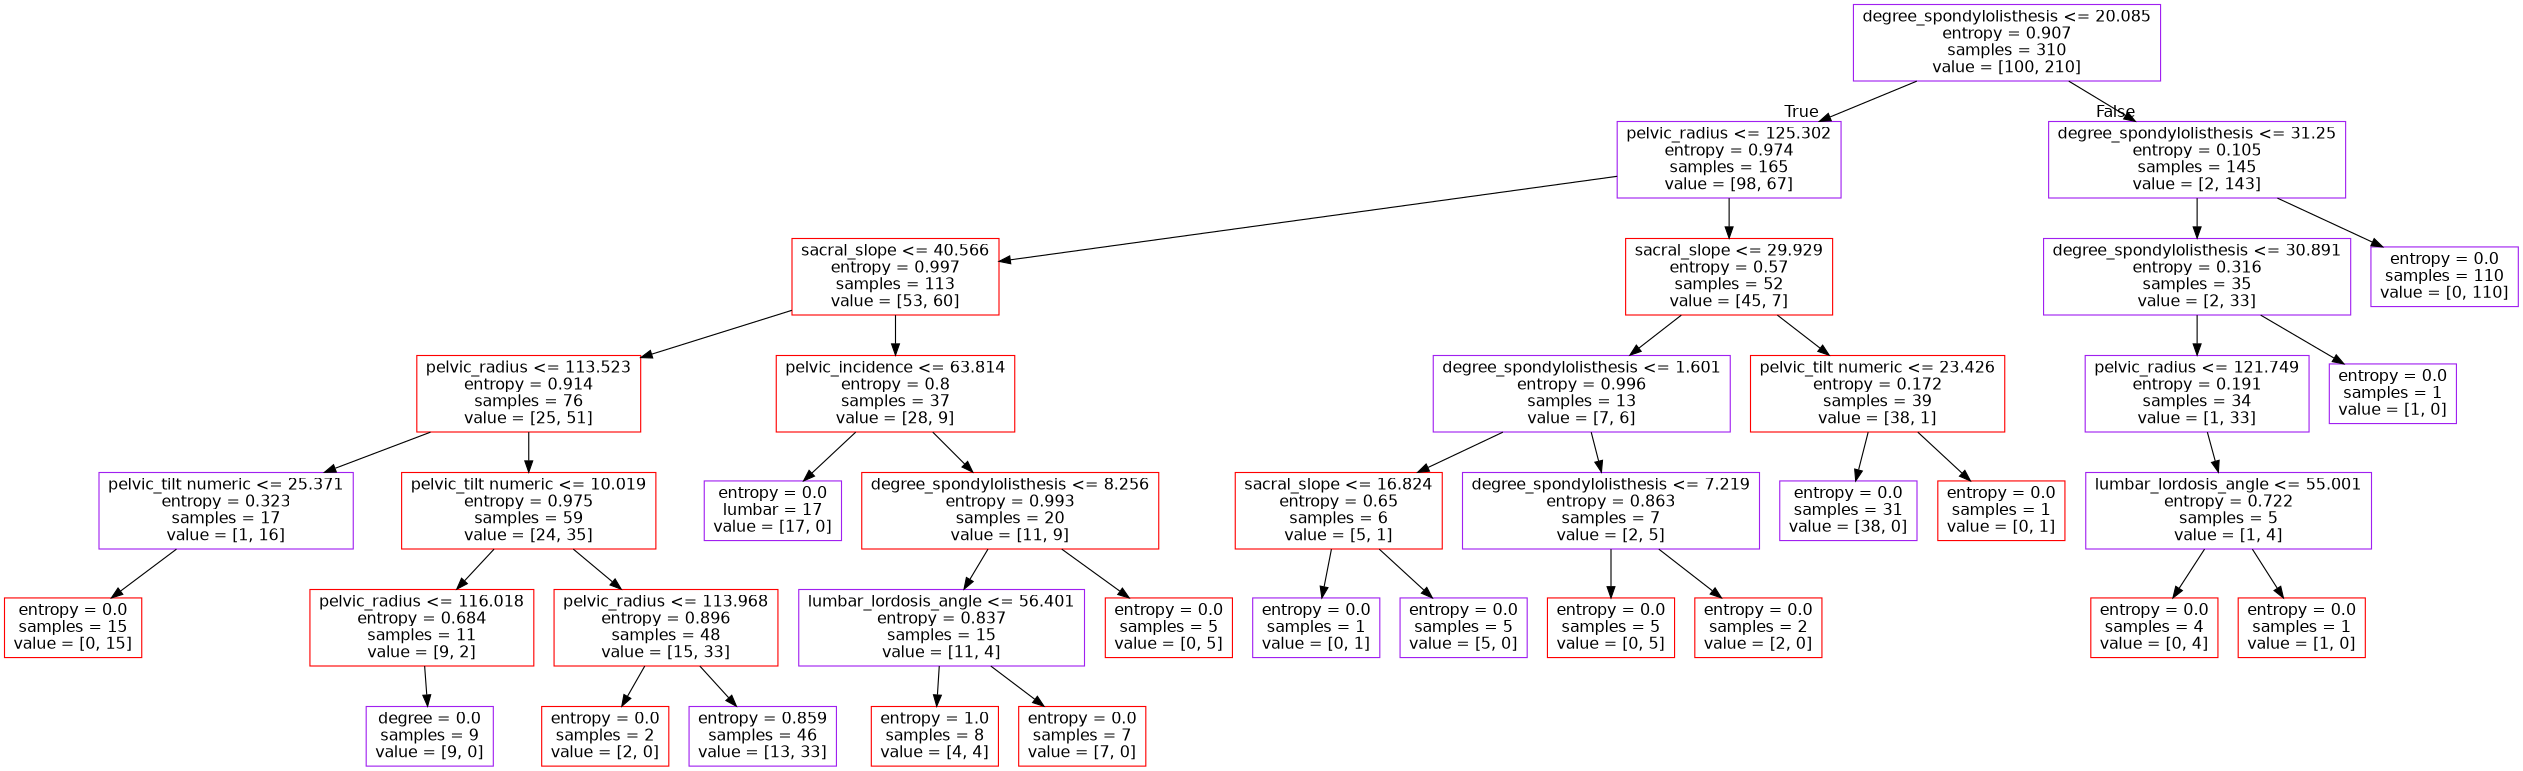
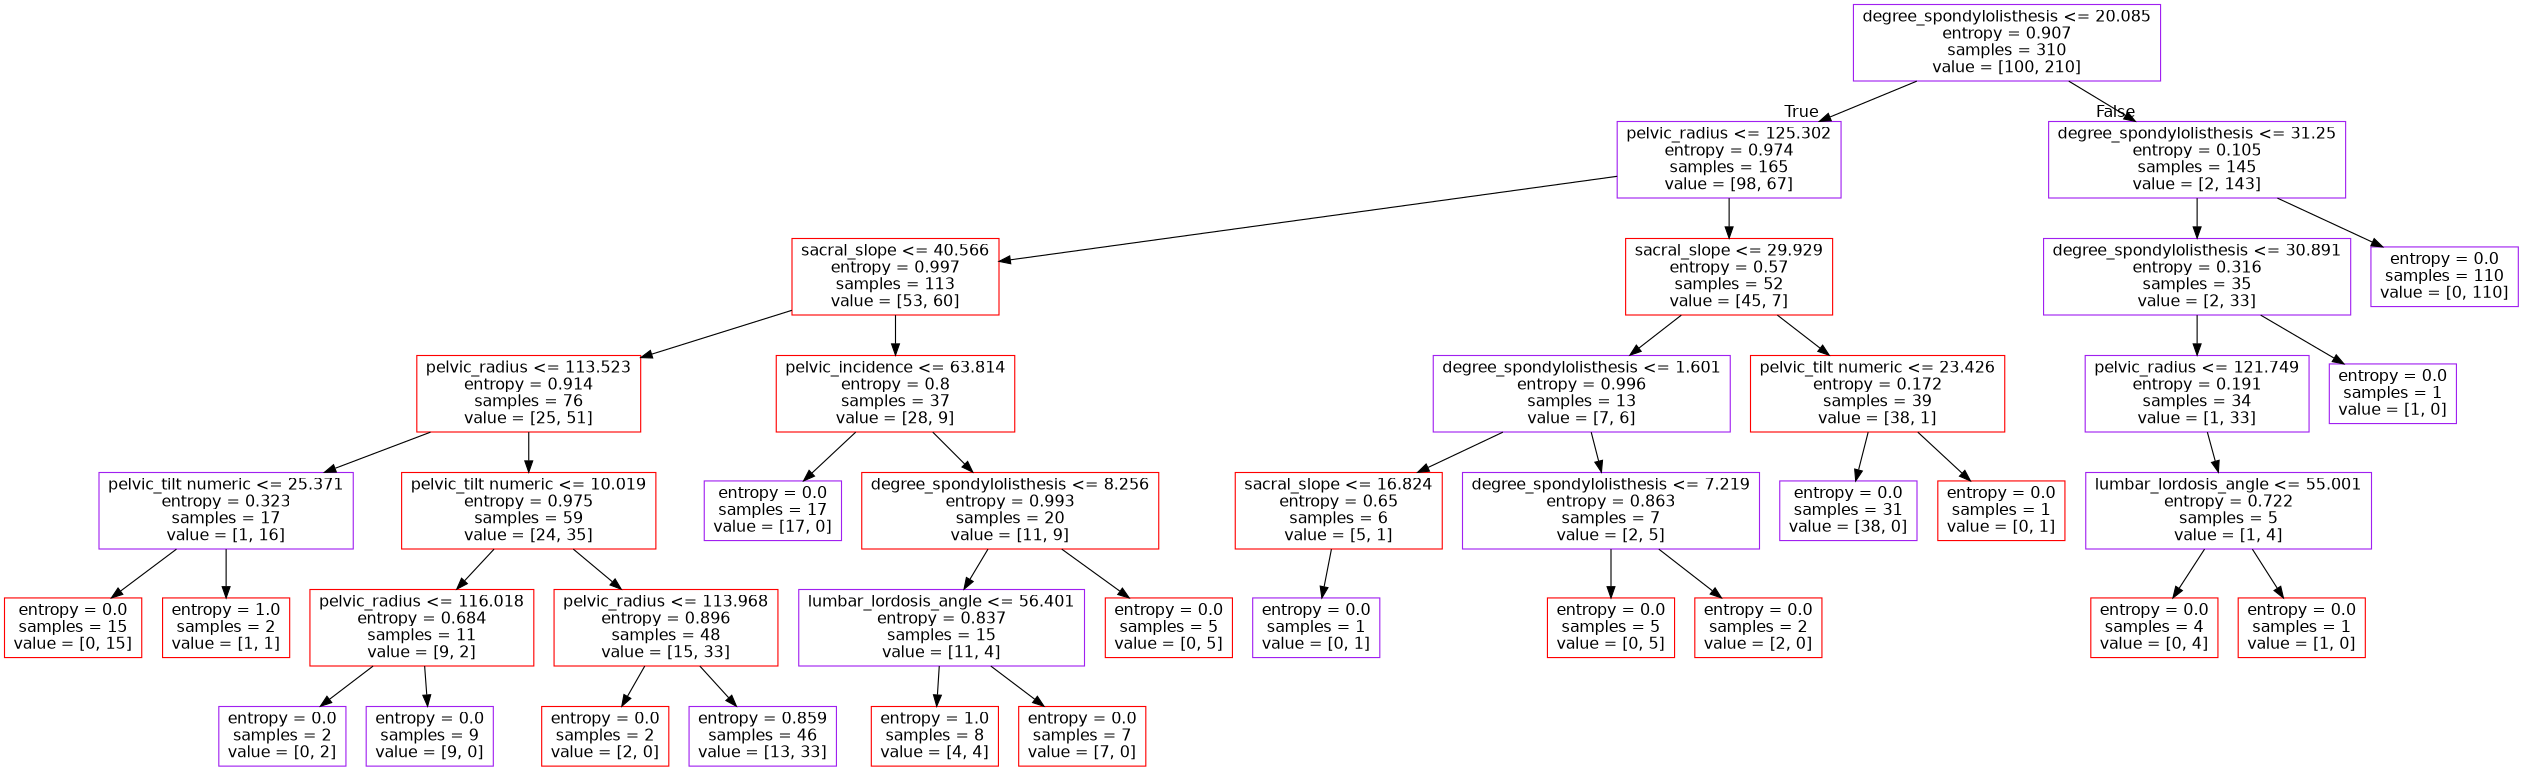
(773, 511) -> (773, 511)
none -> (226, 628)
(1464, 628) -> none
none -> (282, 736)
(430, 736) -> (430, 736)
